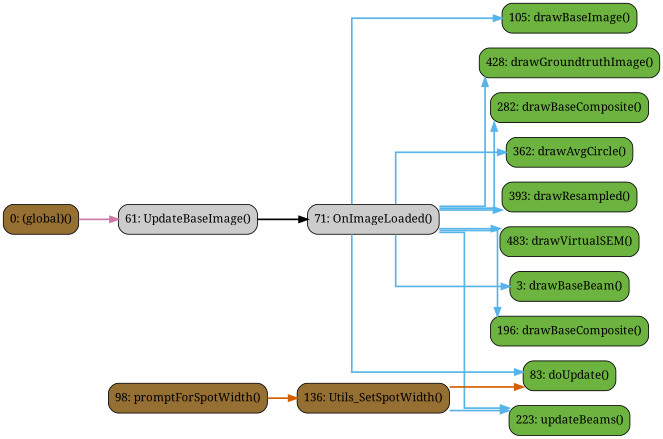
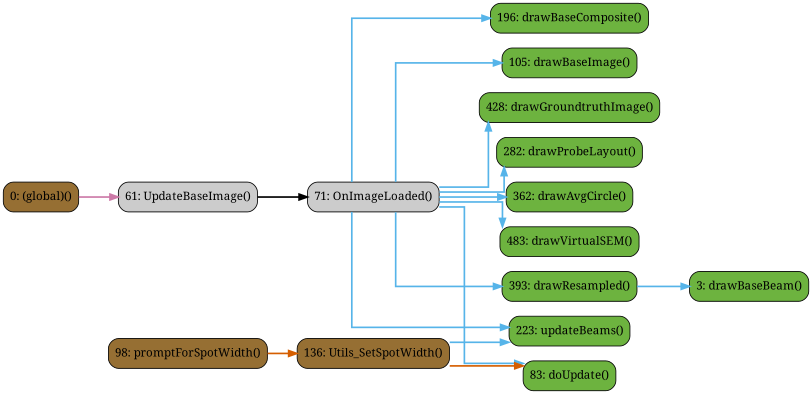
(570, 108) -> (570, 152)
(423, 286) -> (659, 286)
